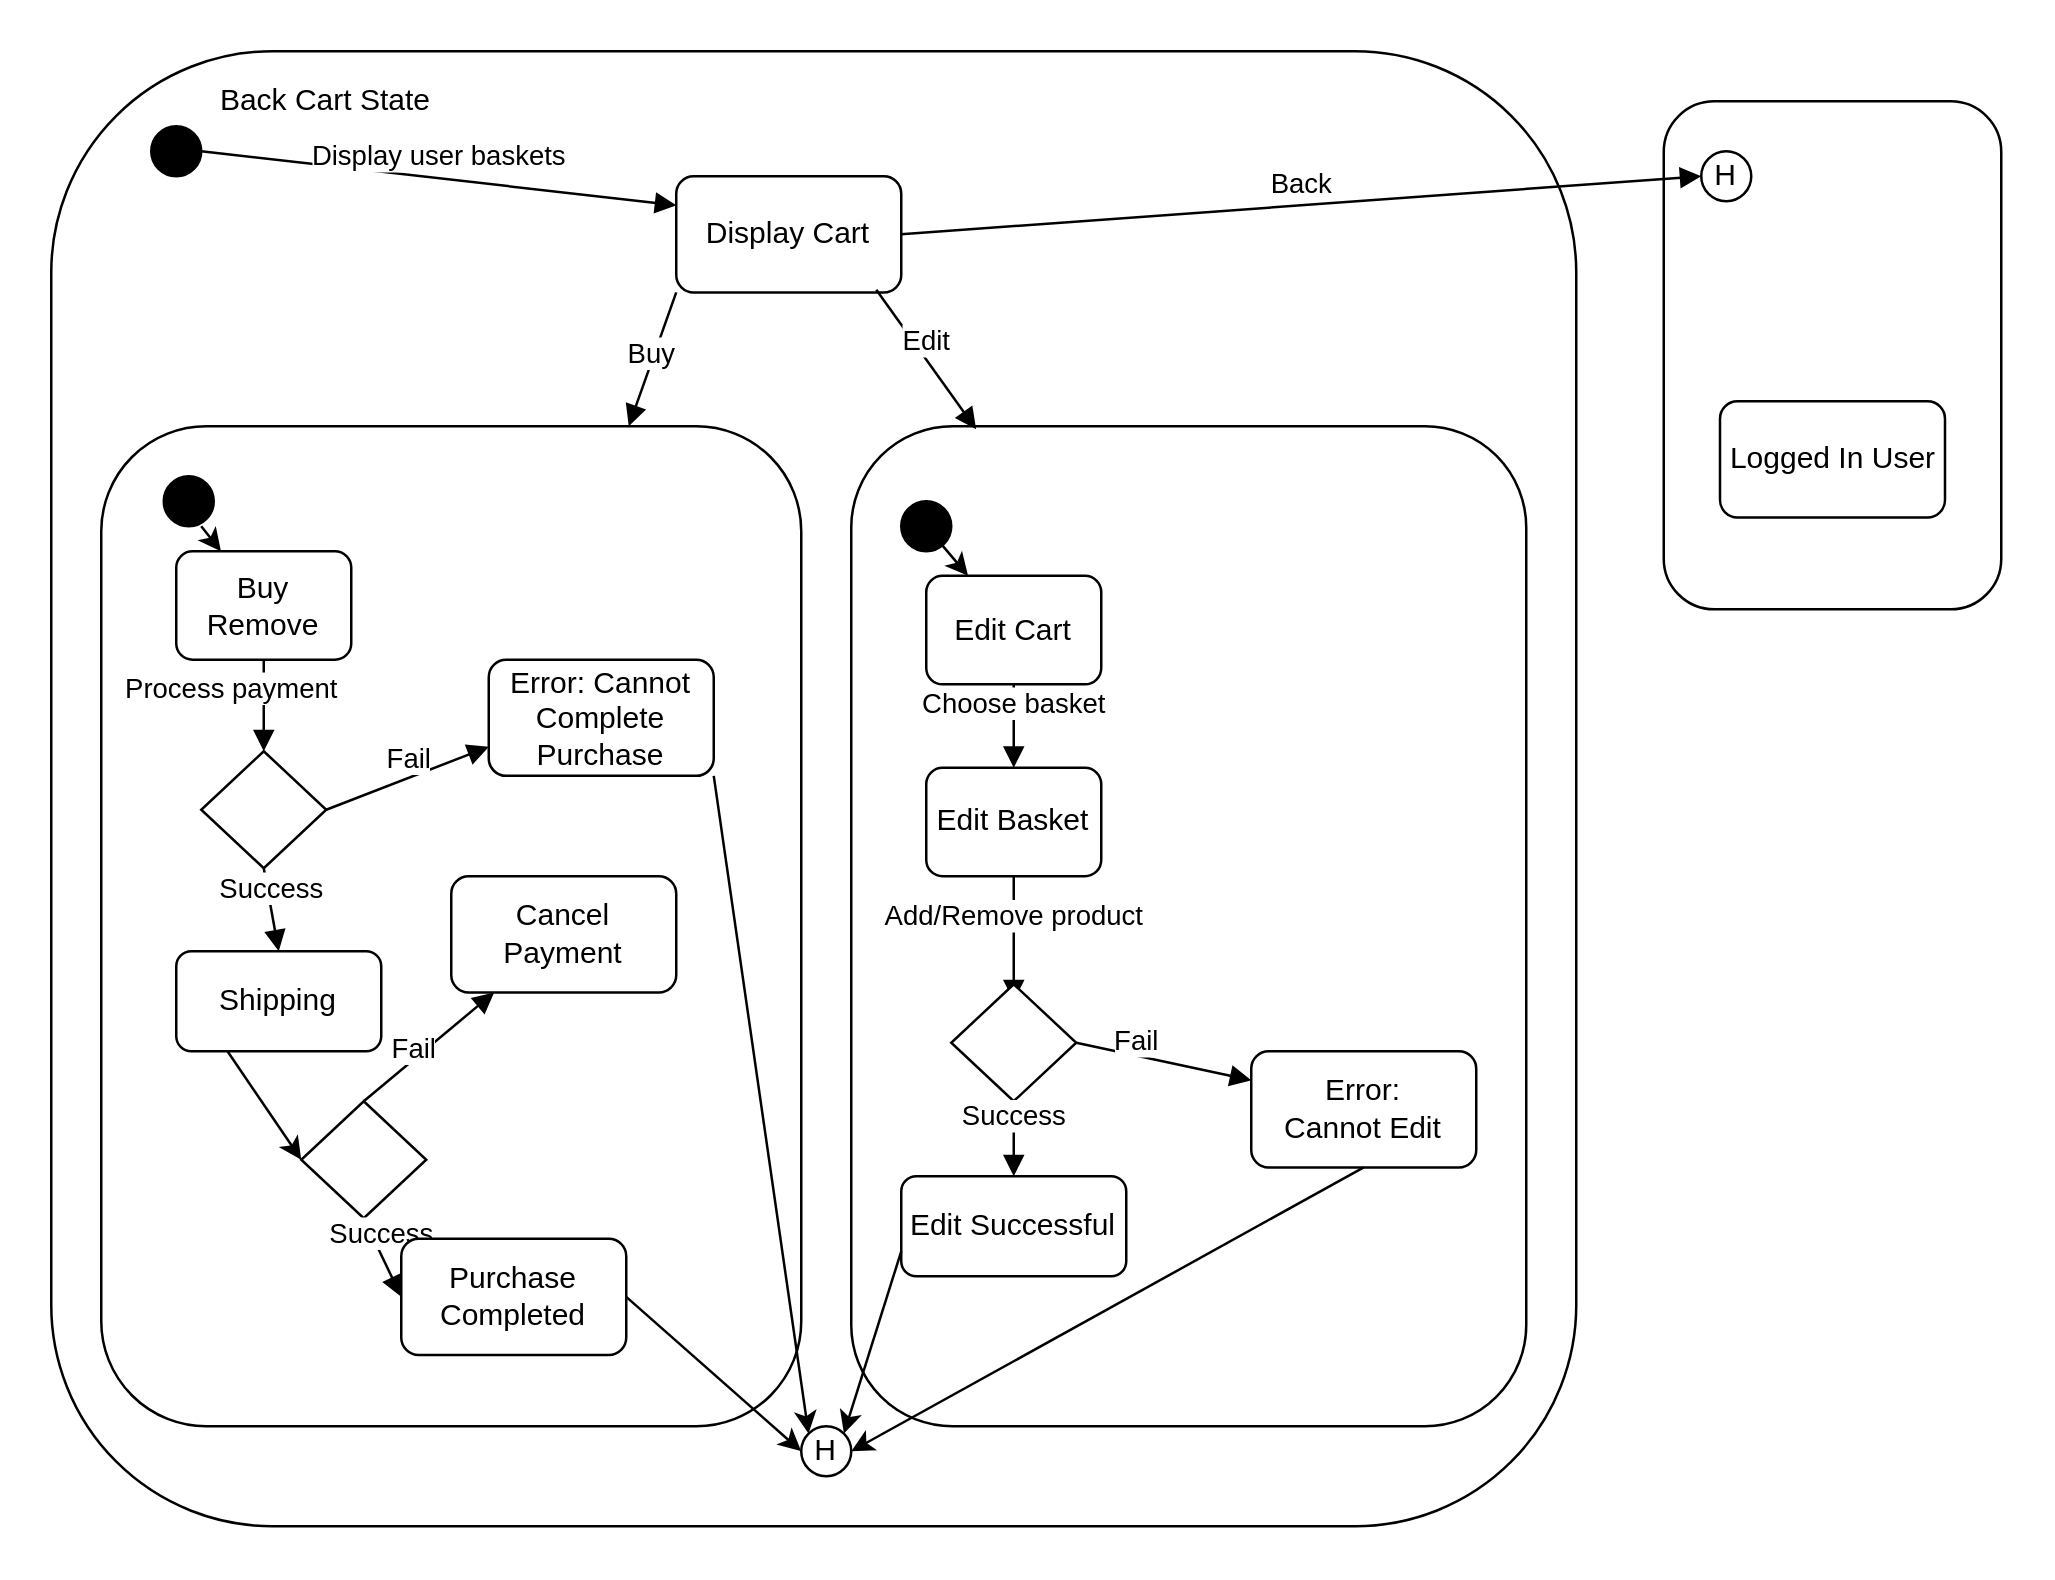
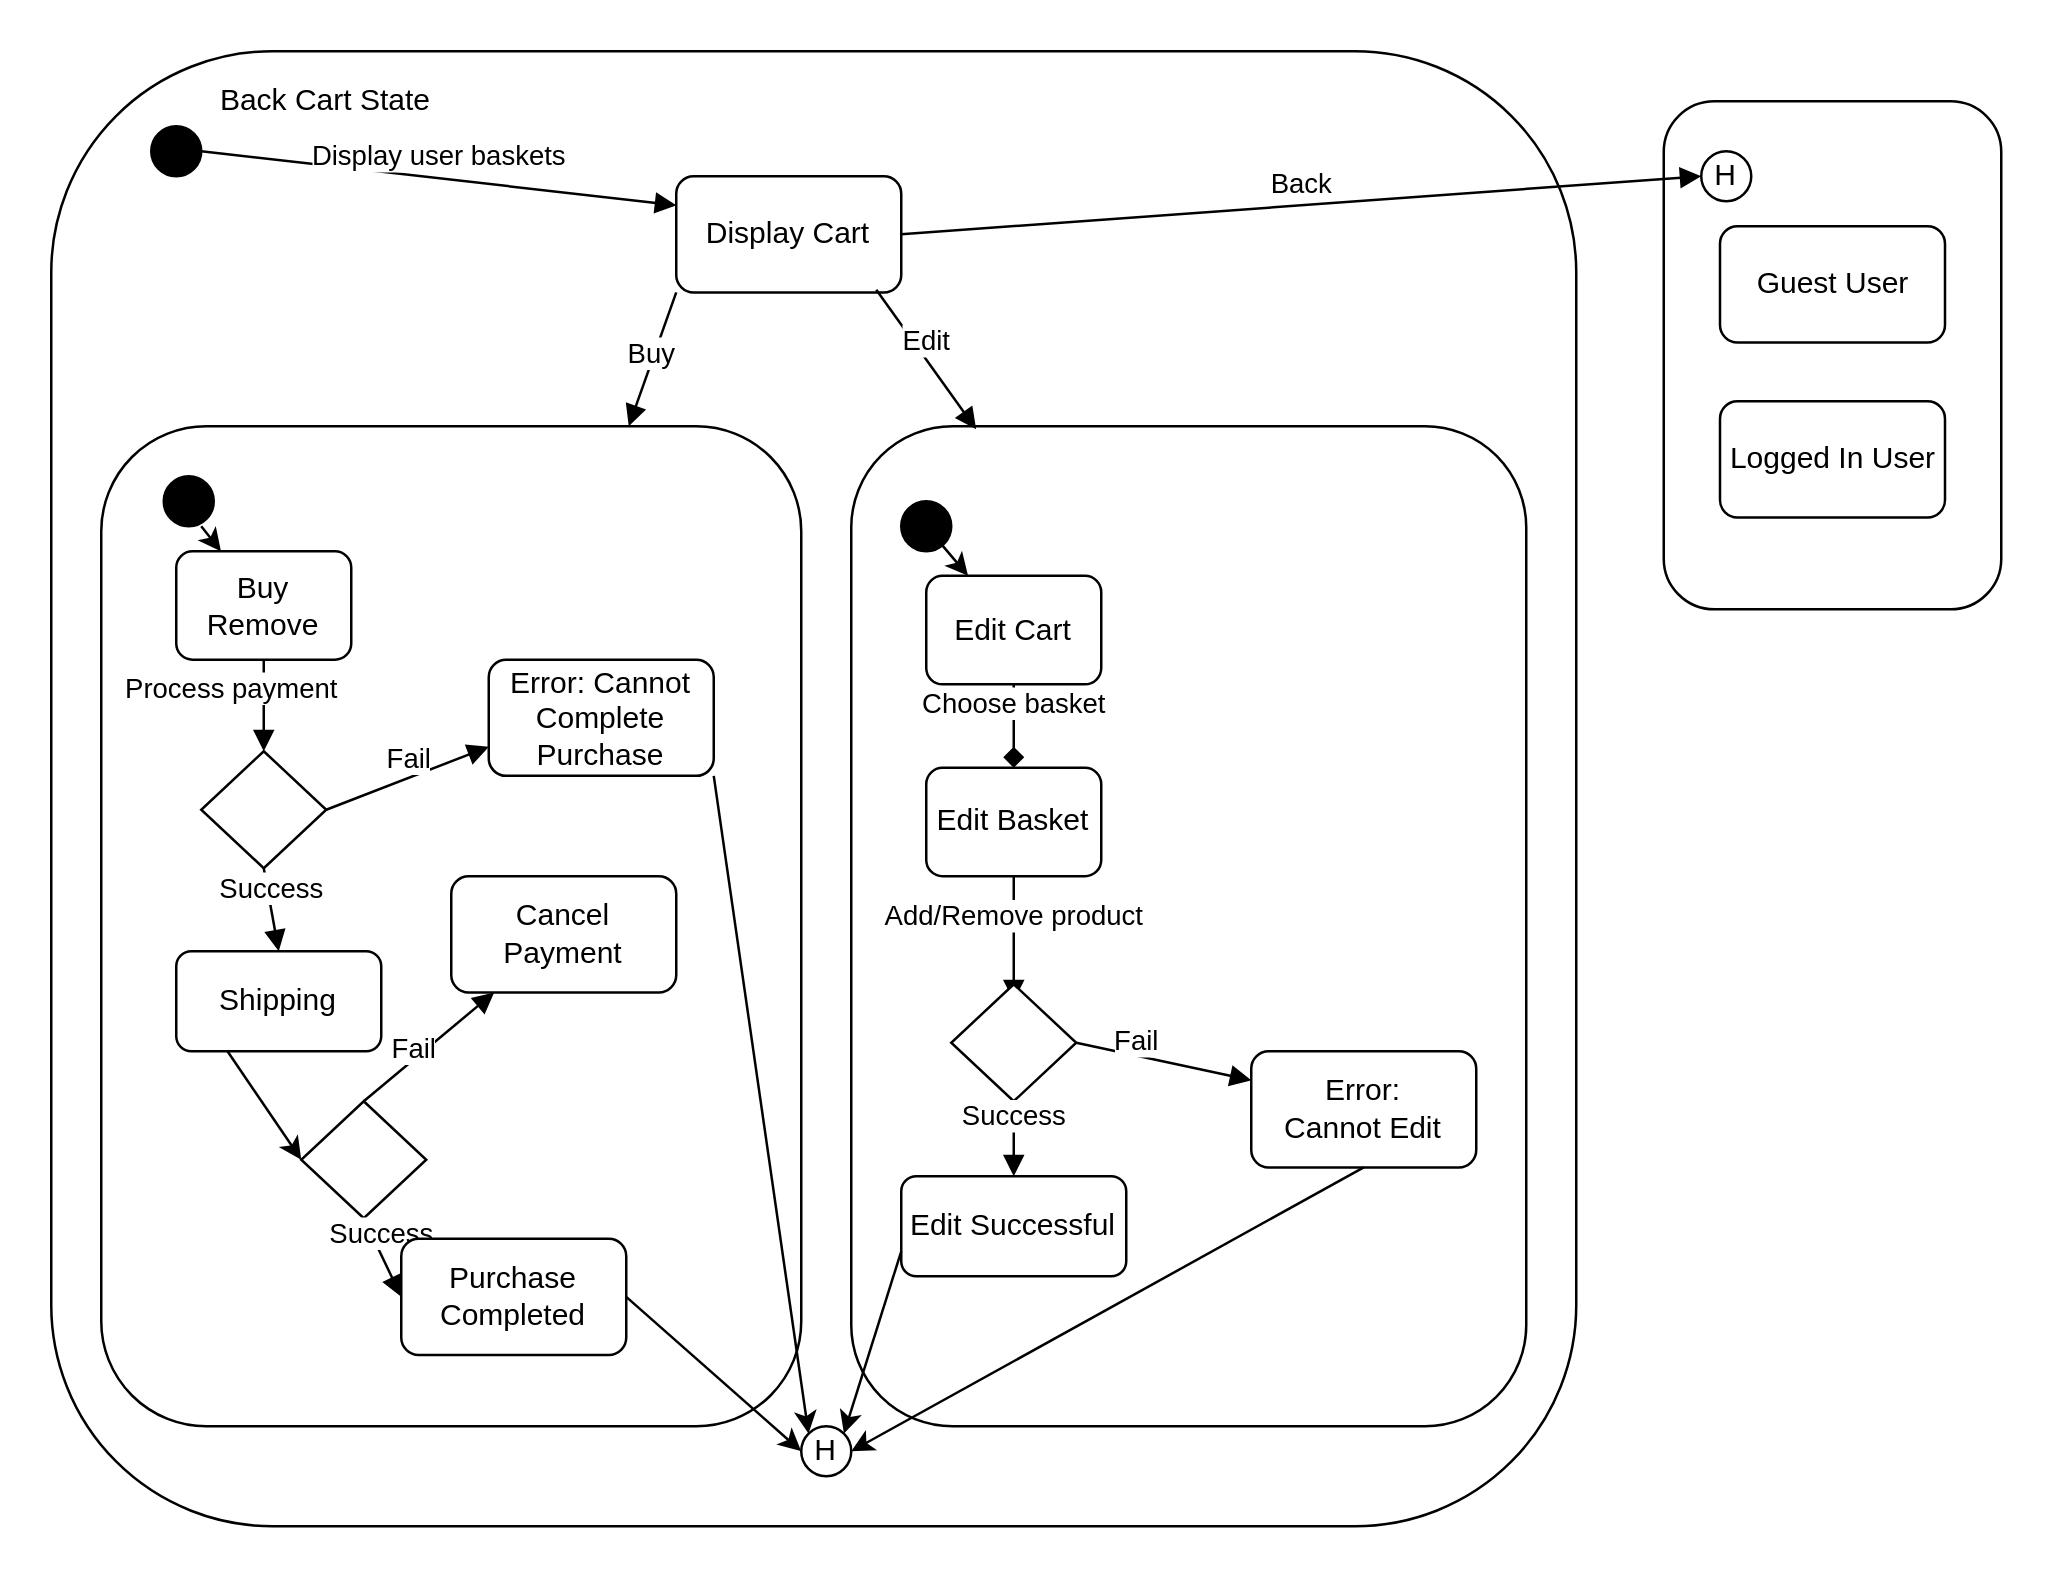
none -> (1833, 284)
(1014, 745) -> (1014, 746)
